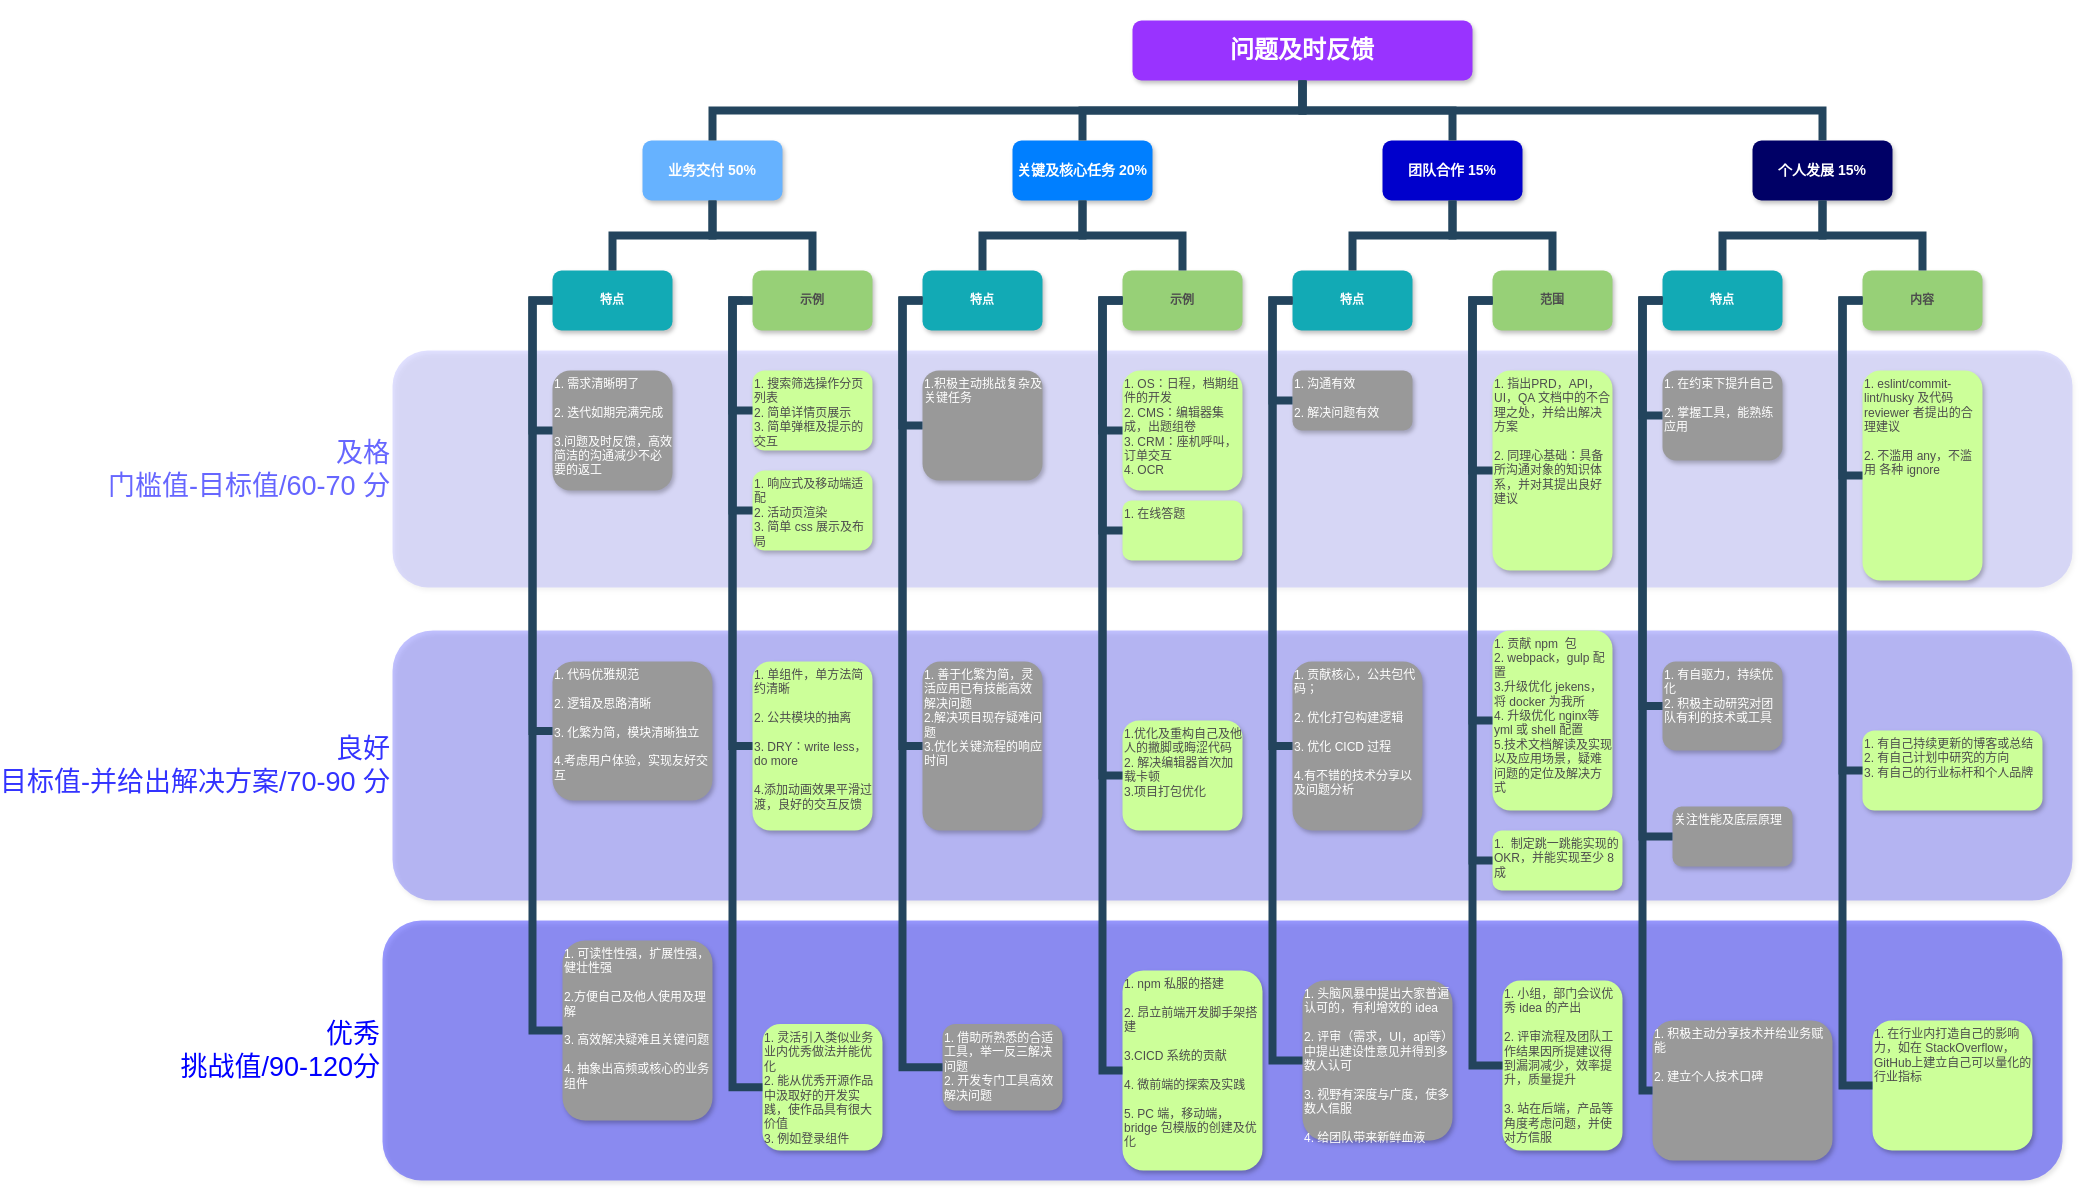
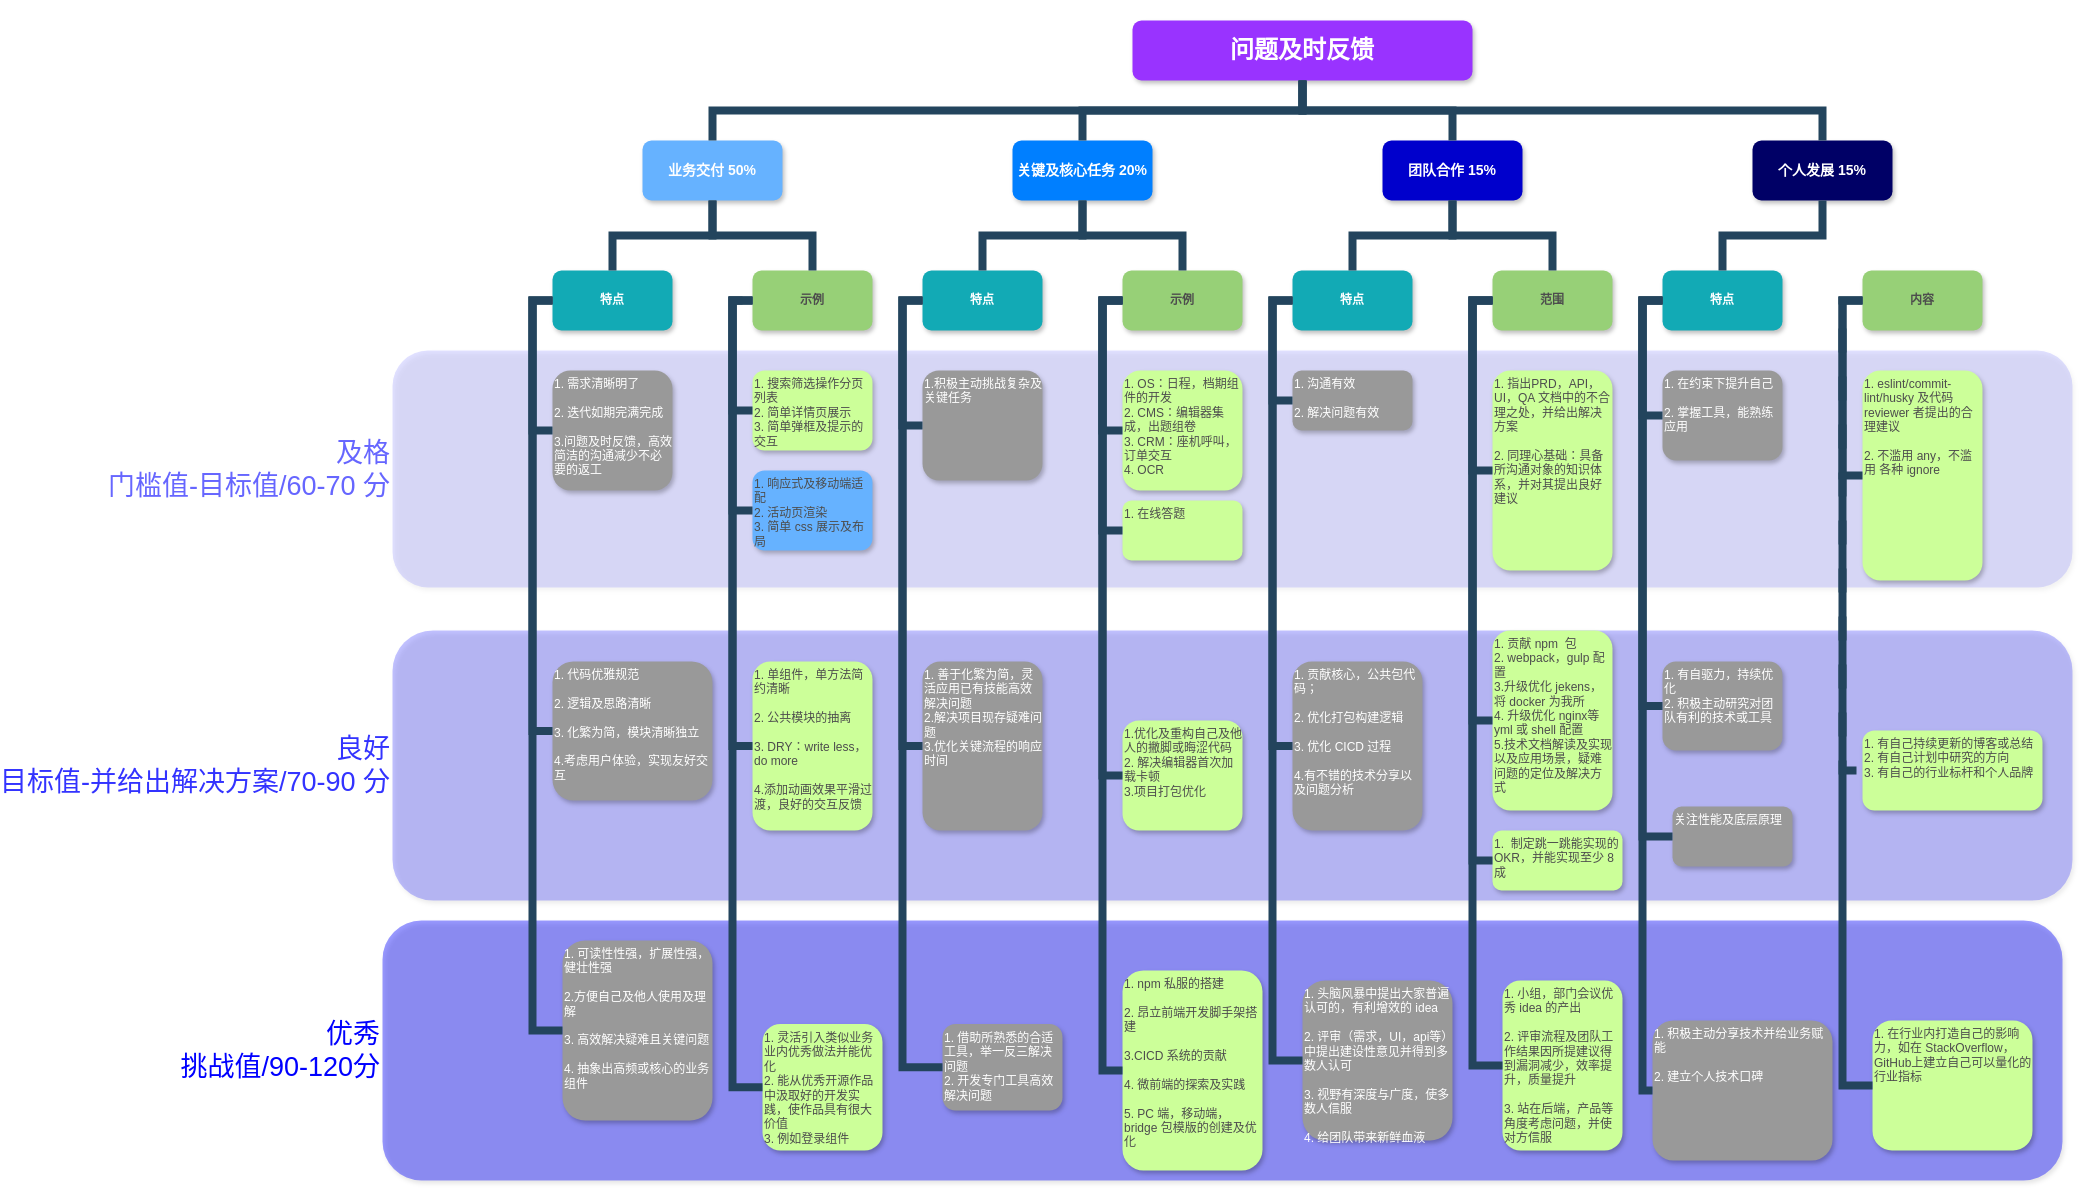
(1892, 236) -> none
(813, 511) -> (813, 511)
(1859, 771) -> (1859, 771)
